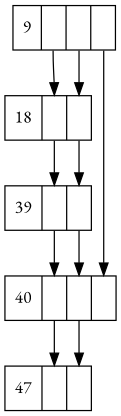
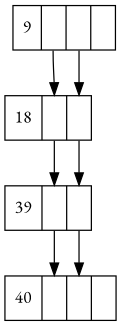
(104, 157) -> none
(48, 388) -> none
